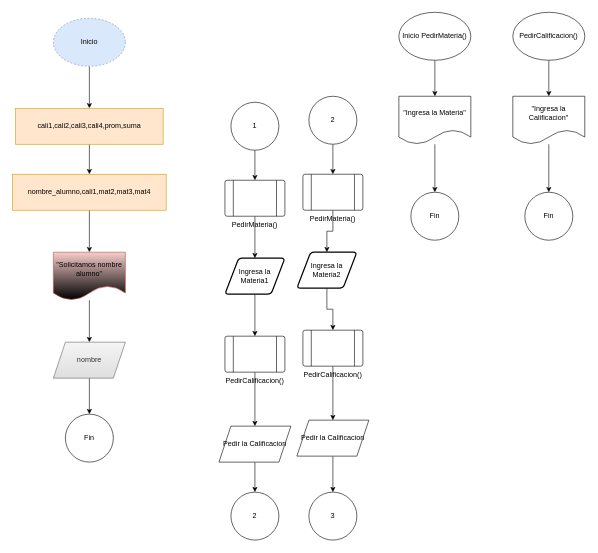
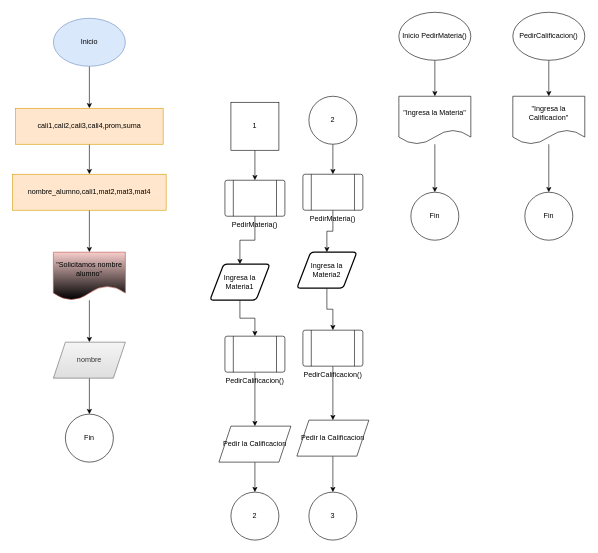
(89, 42) -> (89, 42)
(255, 126) -> (255, 126)
(255, 276) -> (240, 282)
